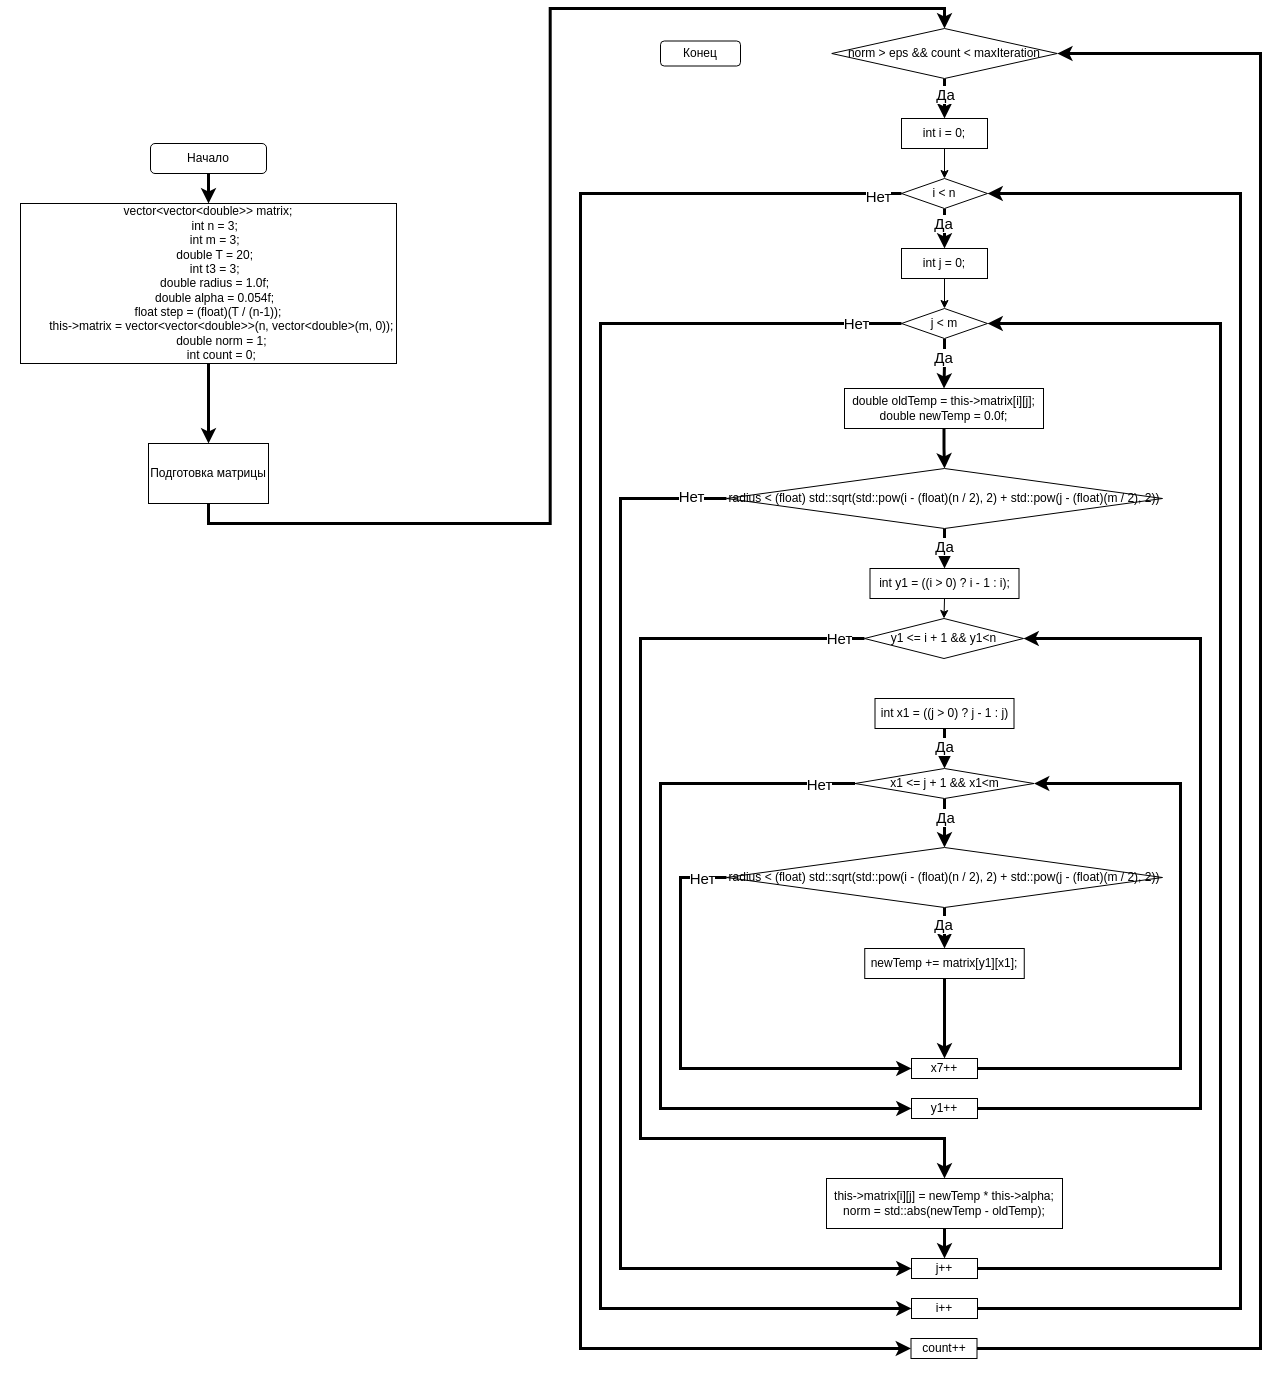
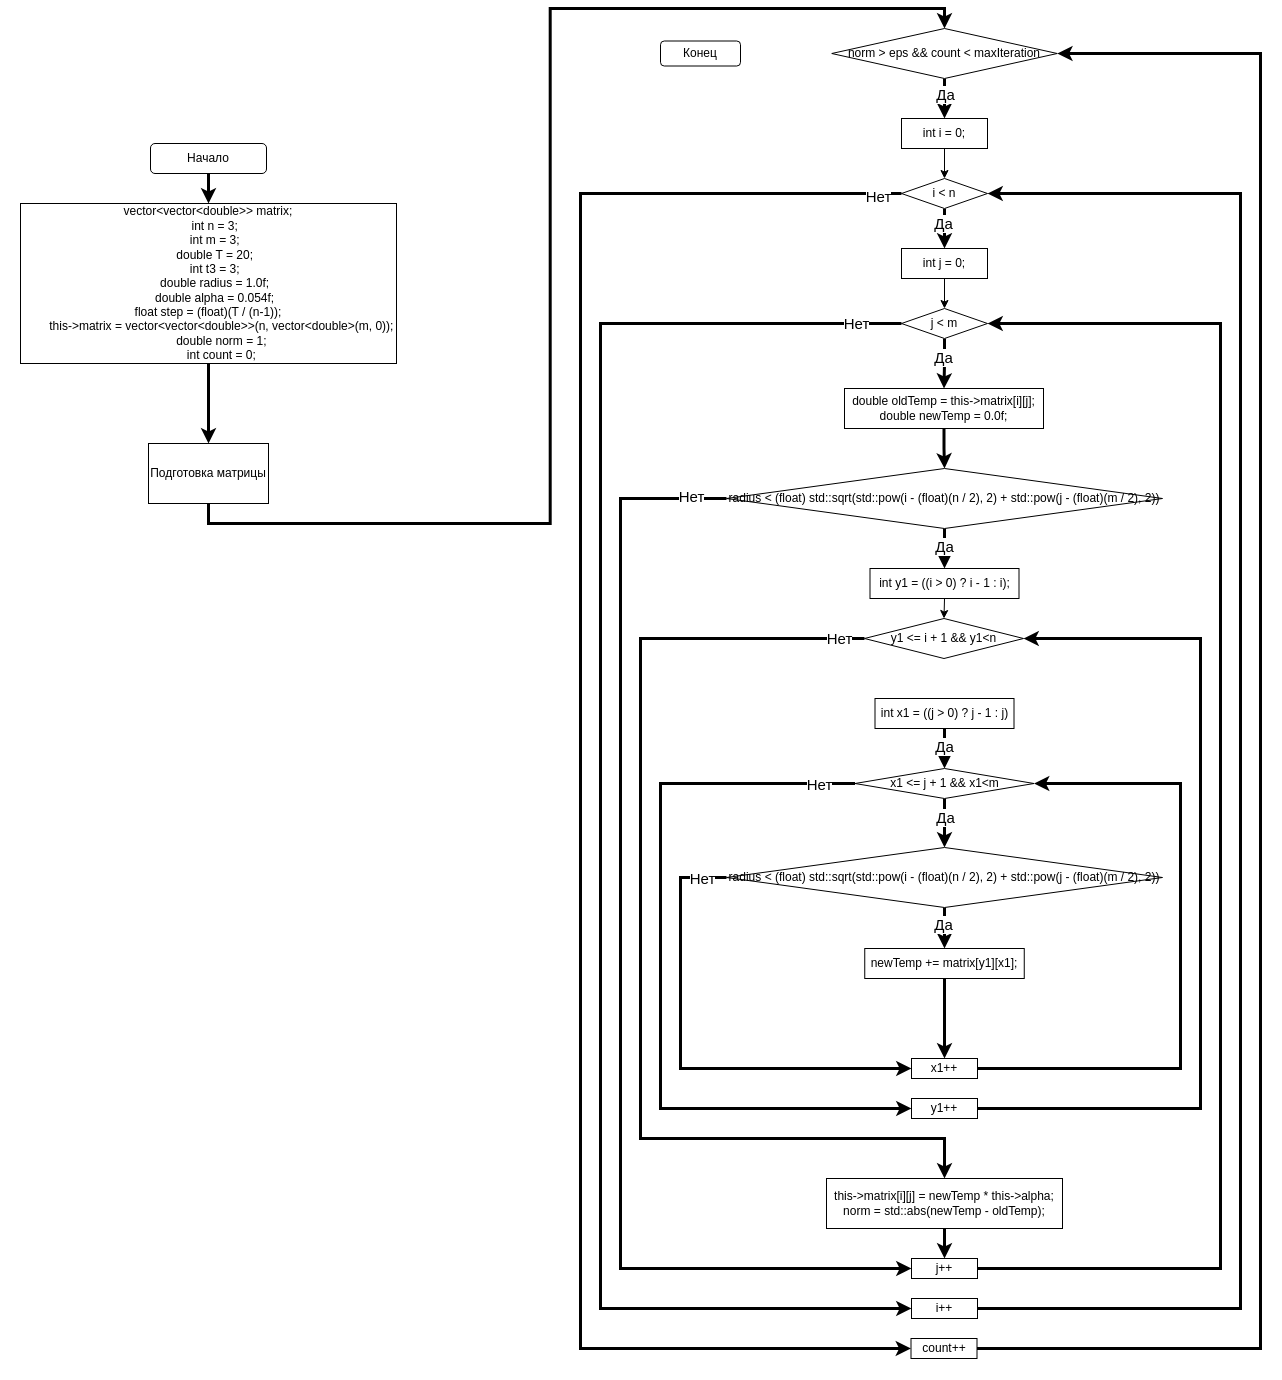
(945, 1069) -> (945, 1069)
